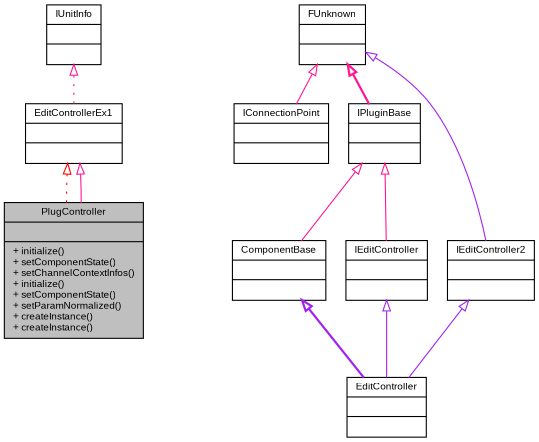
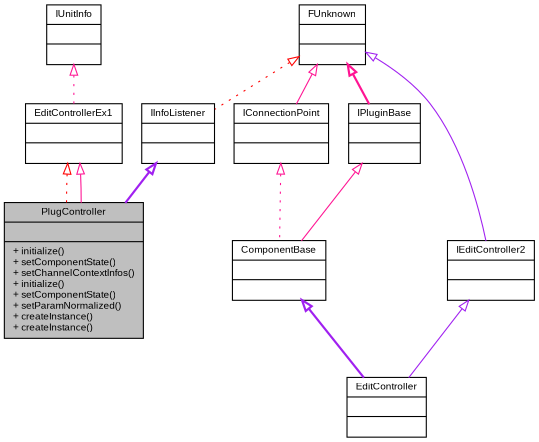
none -> (178, 134)
none -> (280, 208)
(387, 270) -> none
